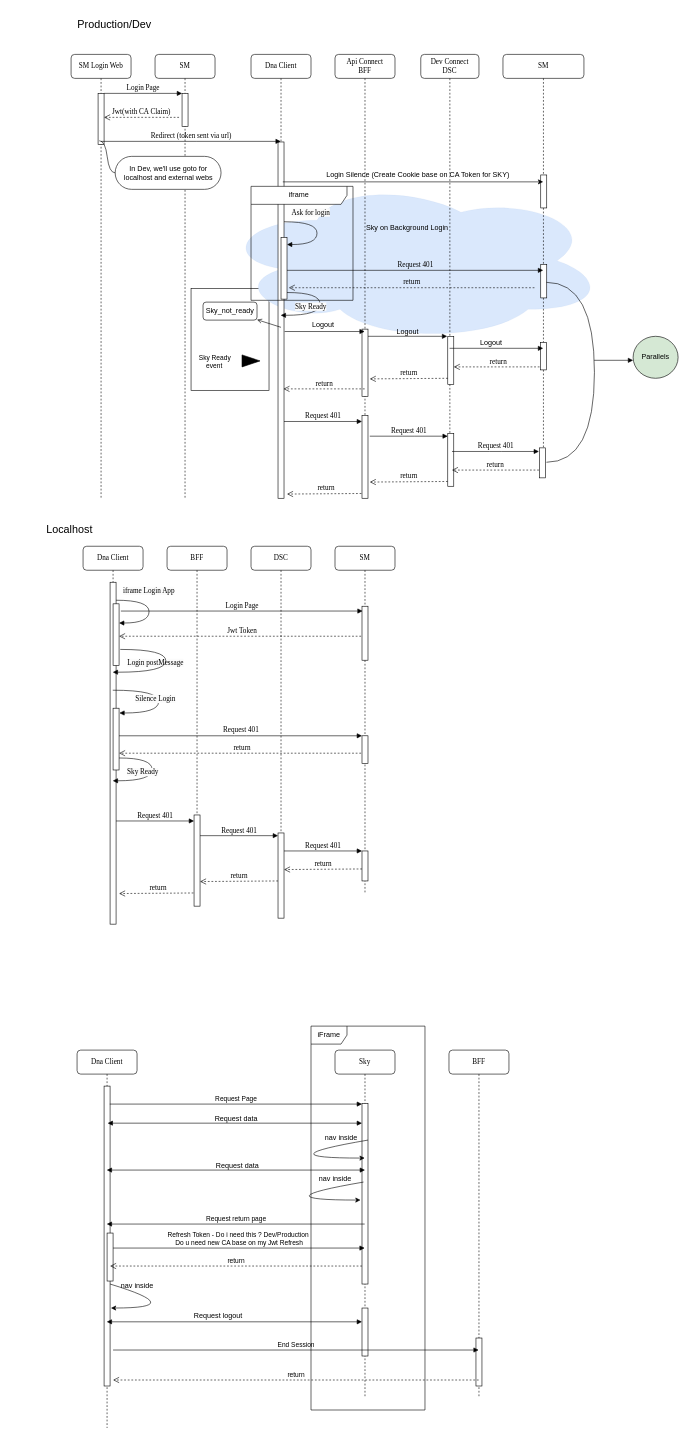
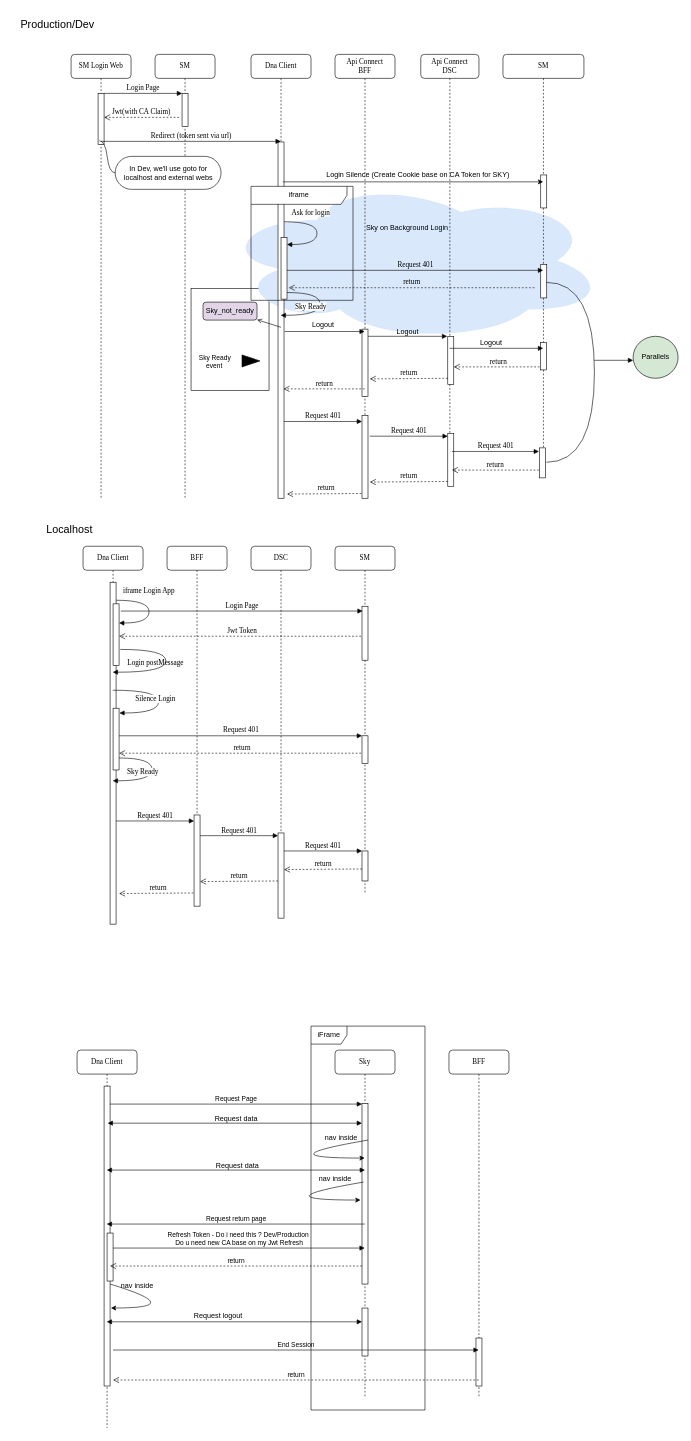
(114, 24) -> (57, 24)
(450, 66) -> (450, 66)
(230, 311) -> (230, 311)
